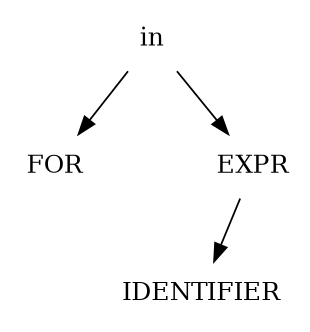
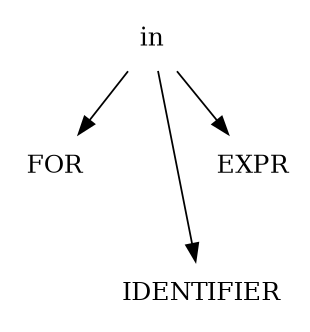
(231, 222) -> (175, 157)
